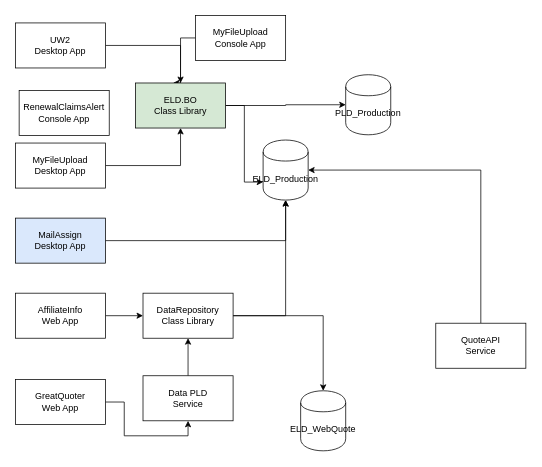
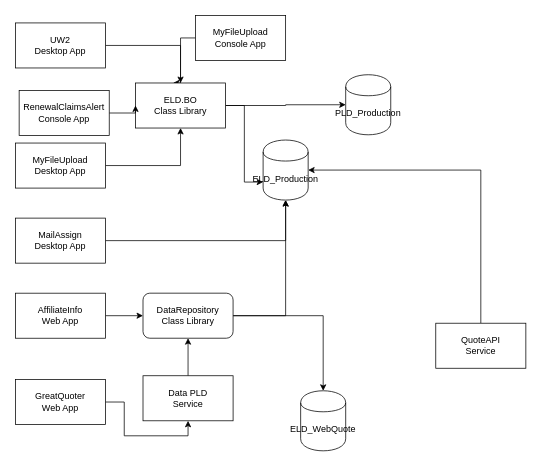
(180, 105) -> (180, 105)
none -> (134, 113)
(60, 240) -> (60, 240)
(188, 315) -> (188, 315)
